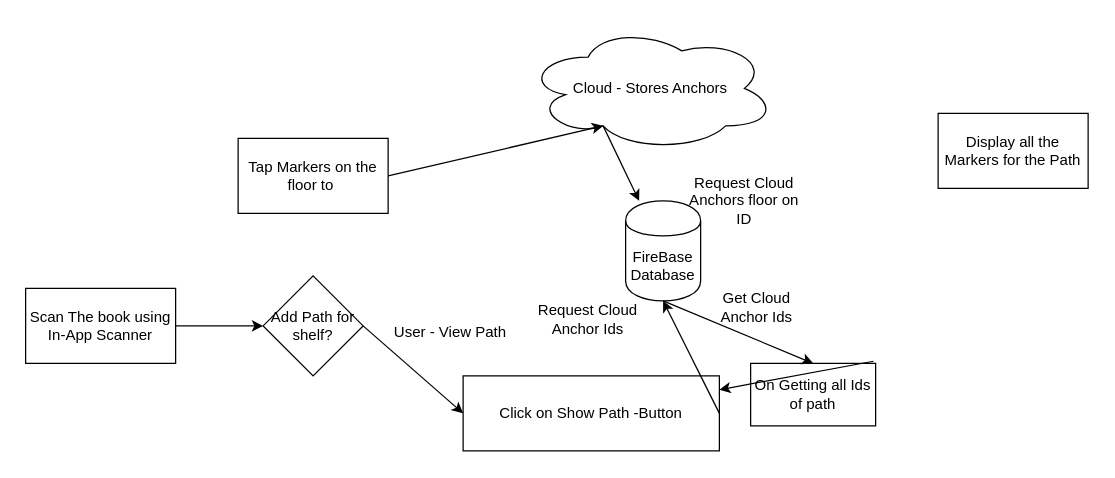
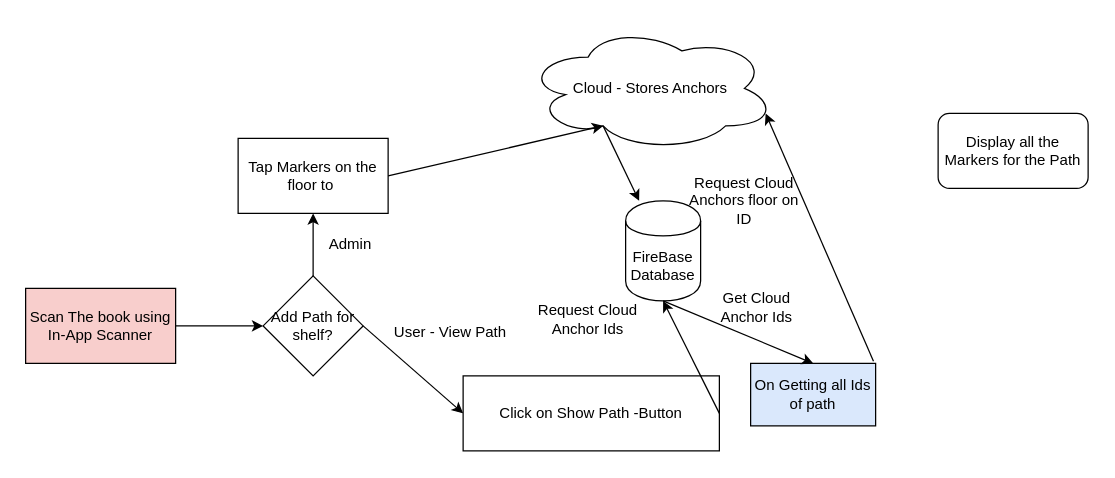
(1013, 151) -> (1013, 151)
none -> (351, 244)
none -> (313, 248)
(101, 326) -> (101, 326)
(800, 375) -> (821, 241)
(813, 394) -> (813, 394)
